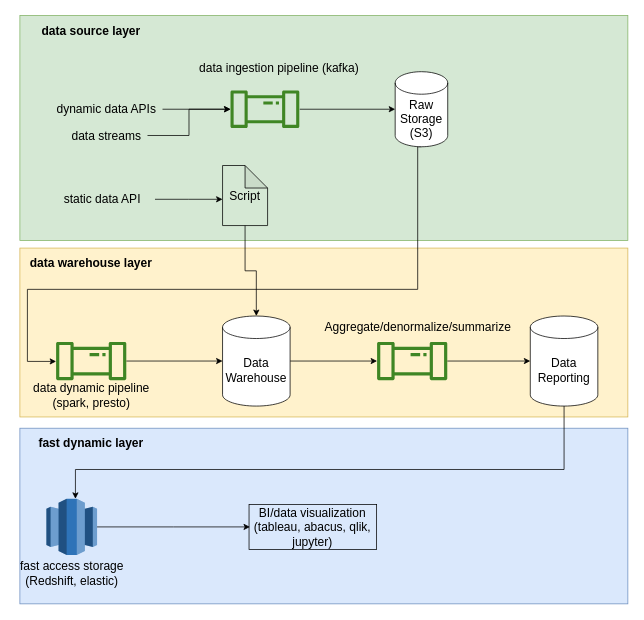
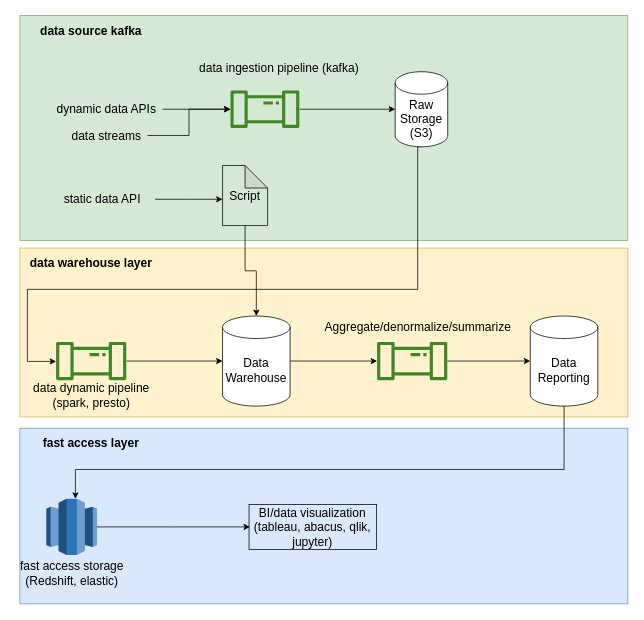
(91, 30) -> (91, 30)
(91, 443) -> (91, 443)
